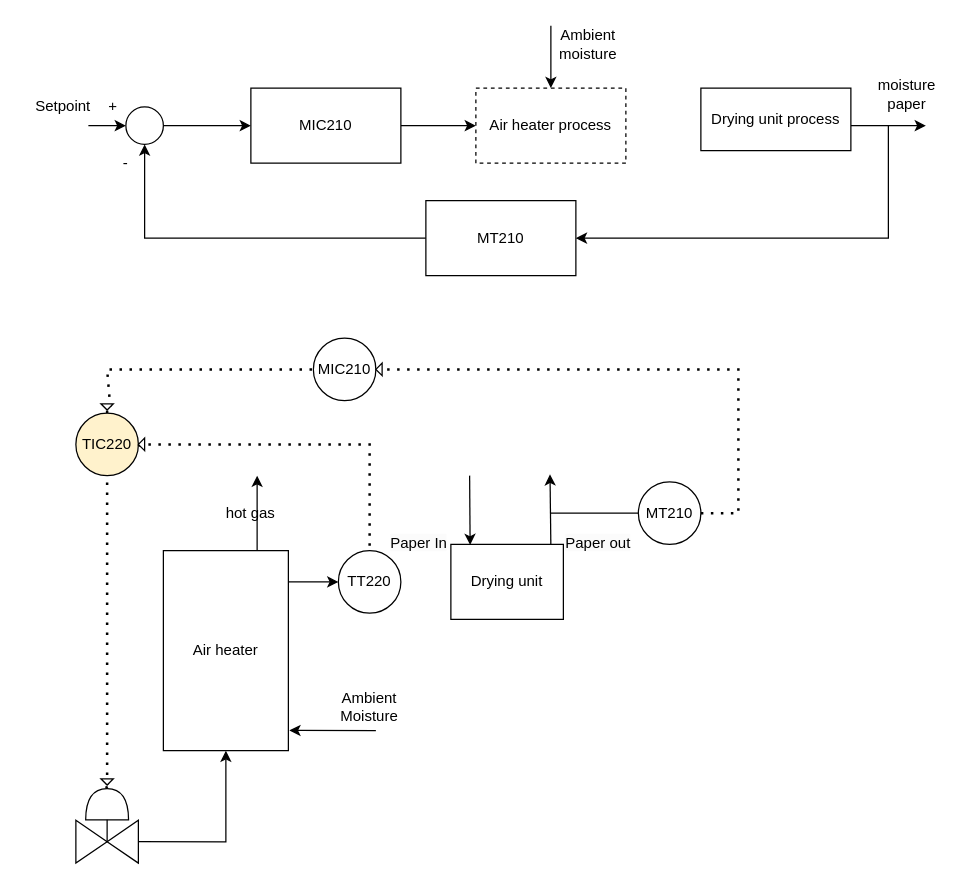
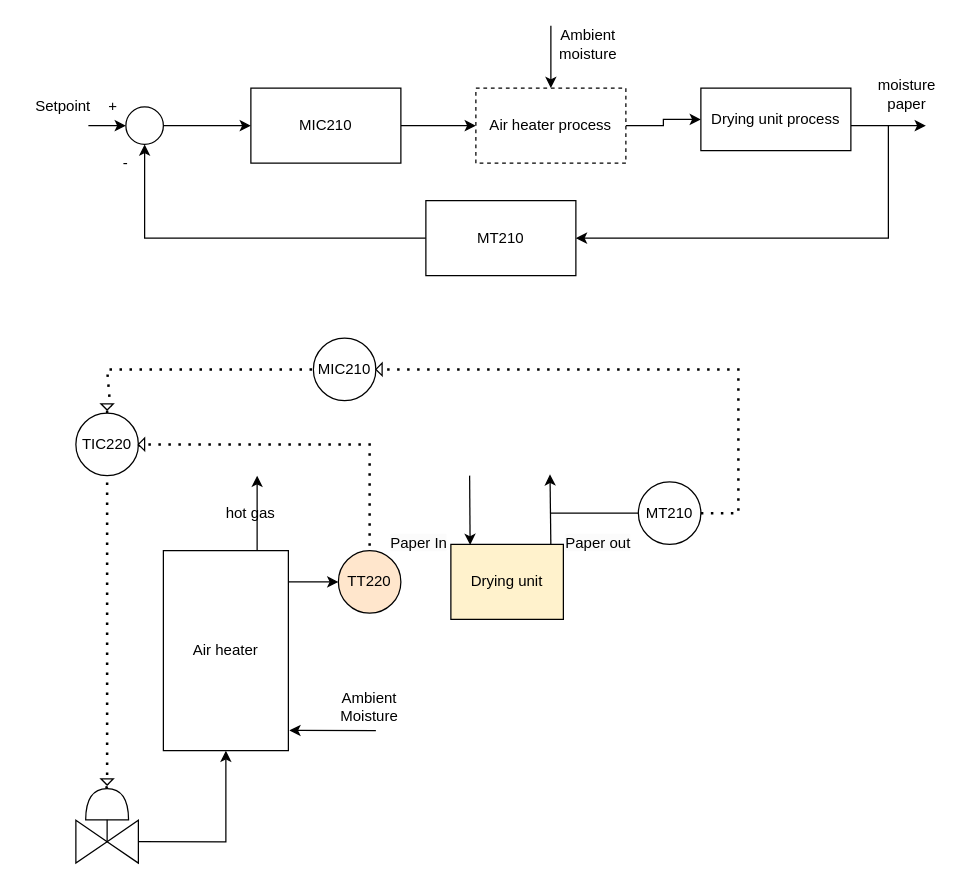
none -> (662, 126)
(107, 444) -> (107, 444)
(369, 582) -> (369, 582)
(507, 582) -> (507, 582)
